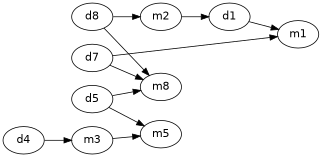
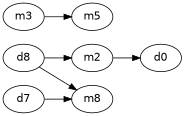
(230, 17) -> (161, 58)
(298, 34) -> none
(92, 99) -> none
(24, 140) -> none
